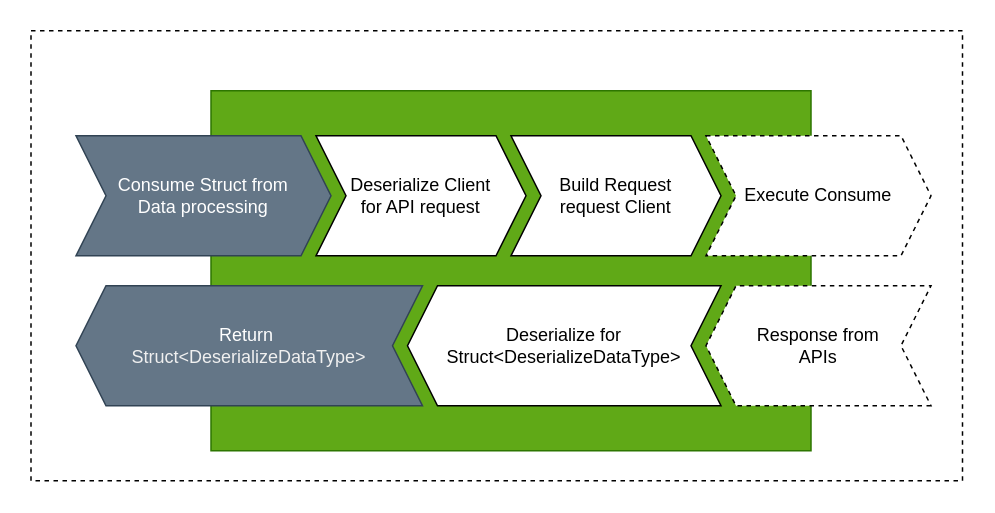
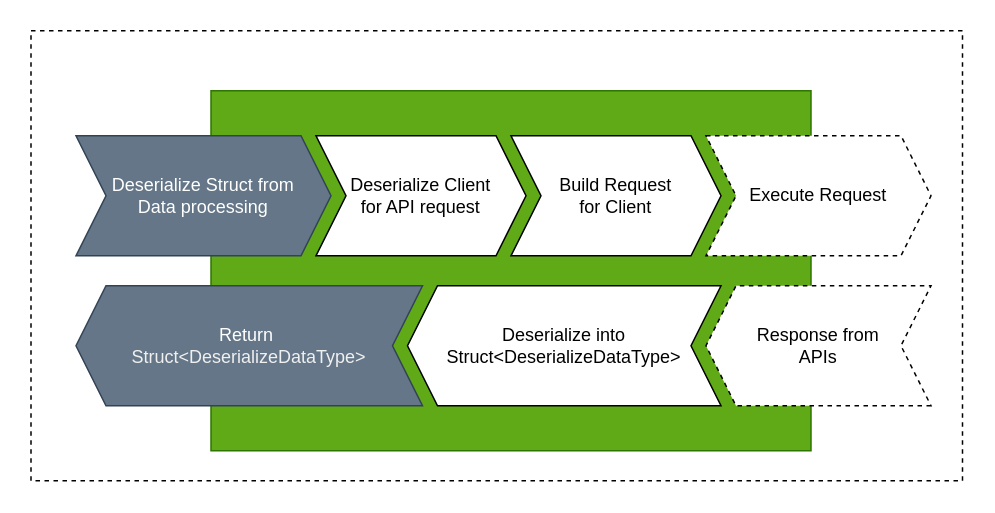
(203, 196) -> (203, 196)
(616, 196) -> (616, 196)
(818, 196) -> (818, 196)
(564, 346) -> (564, 346)
